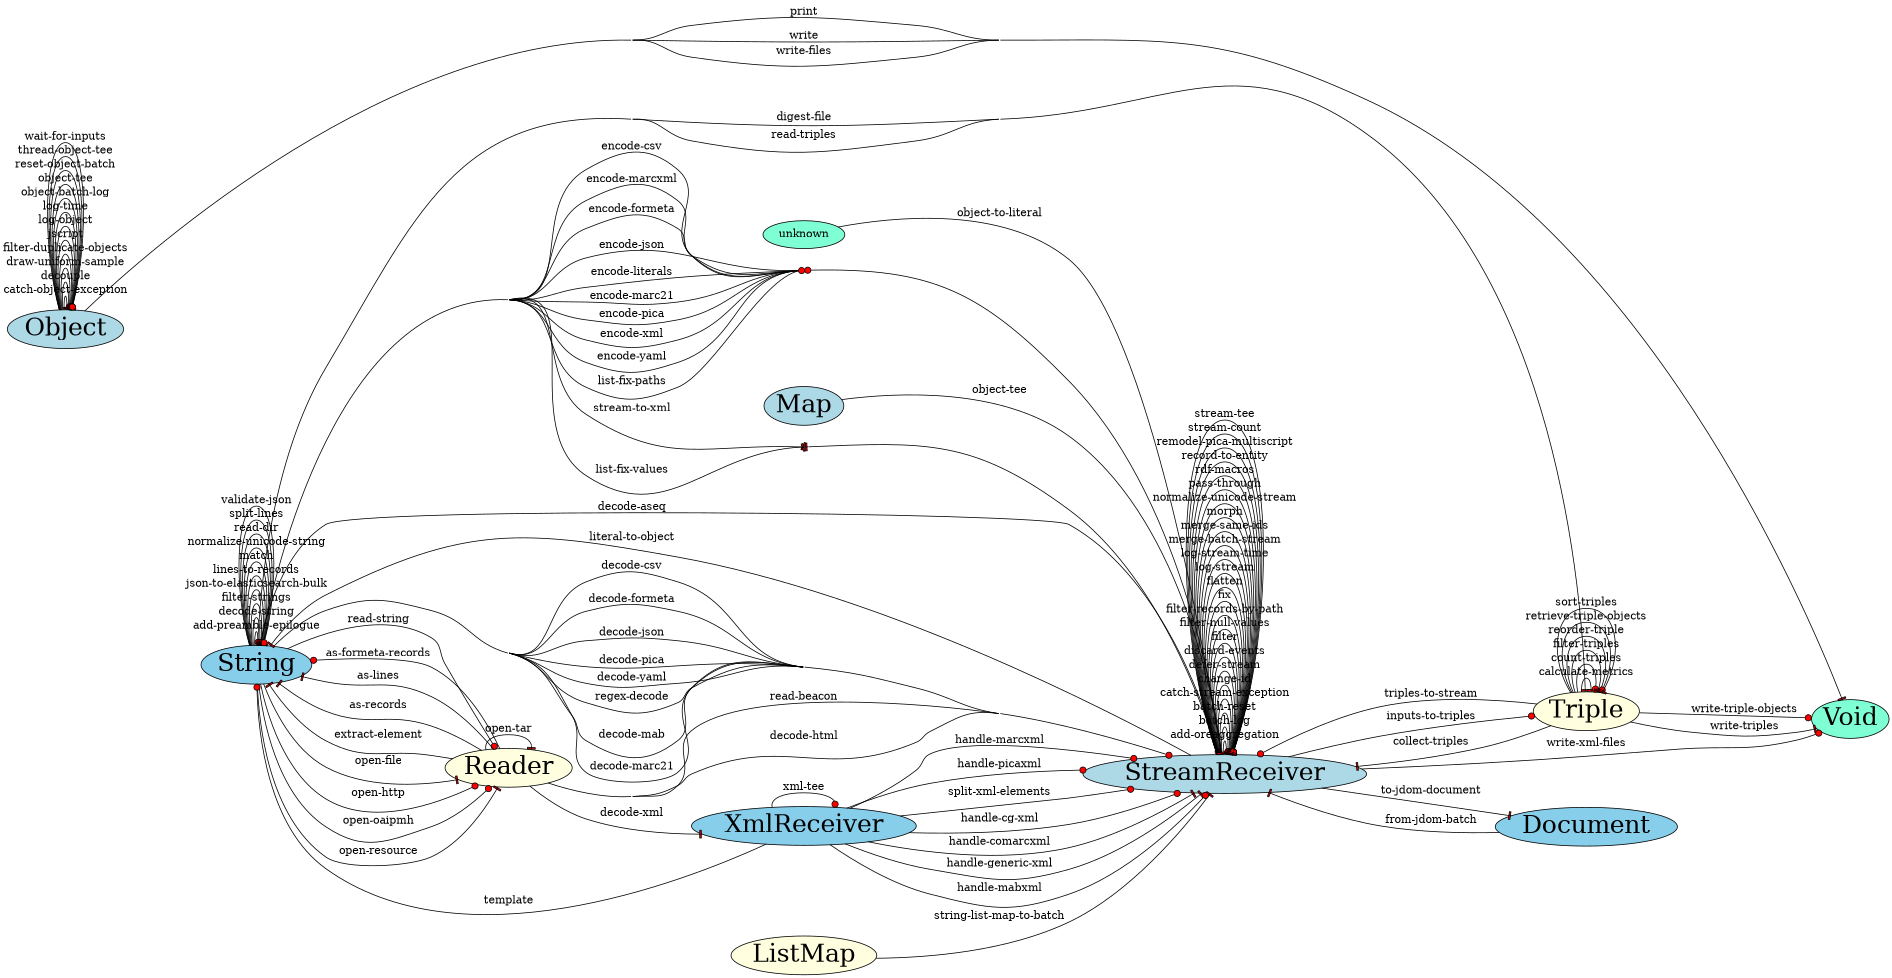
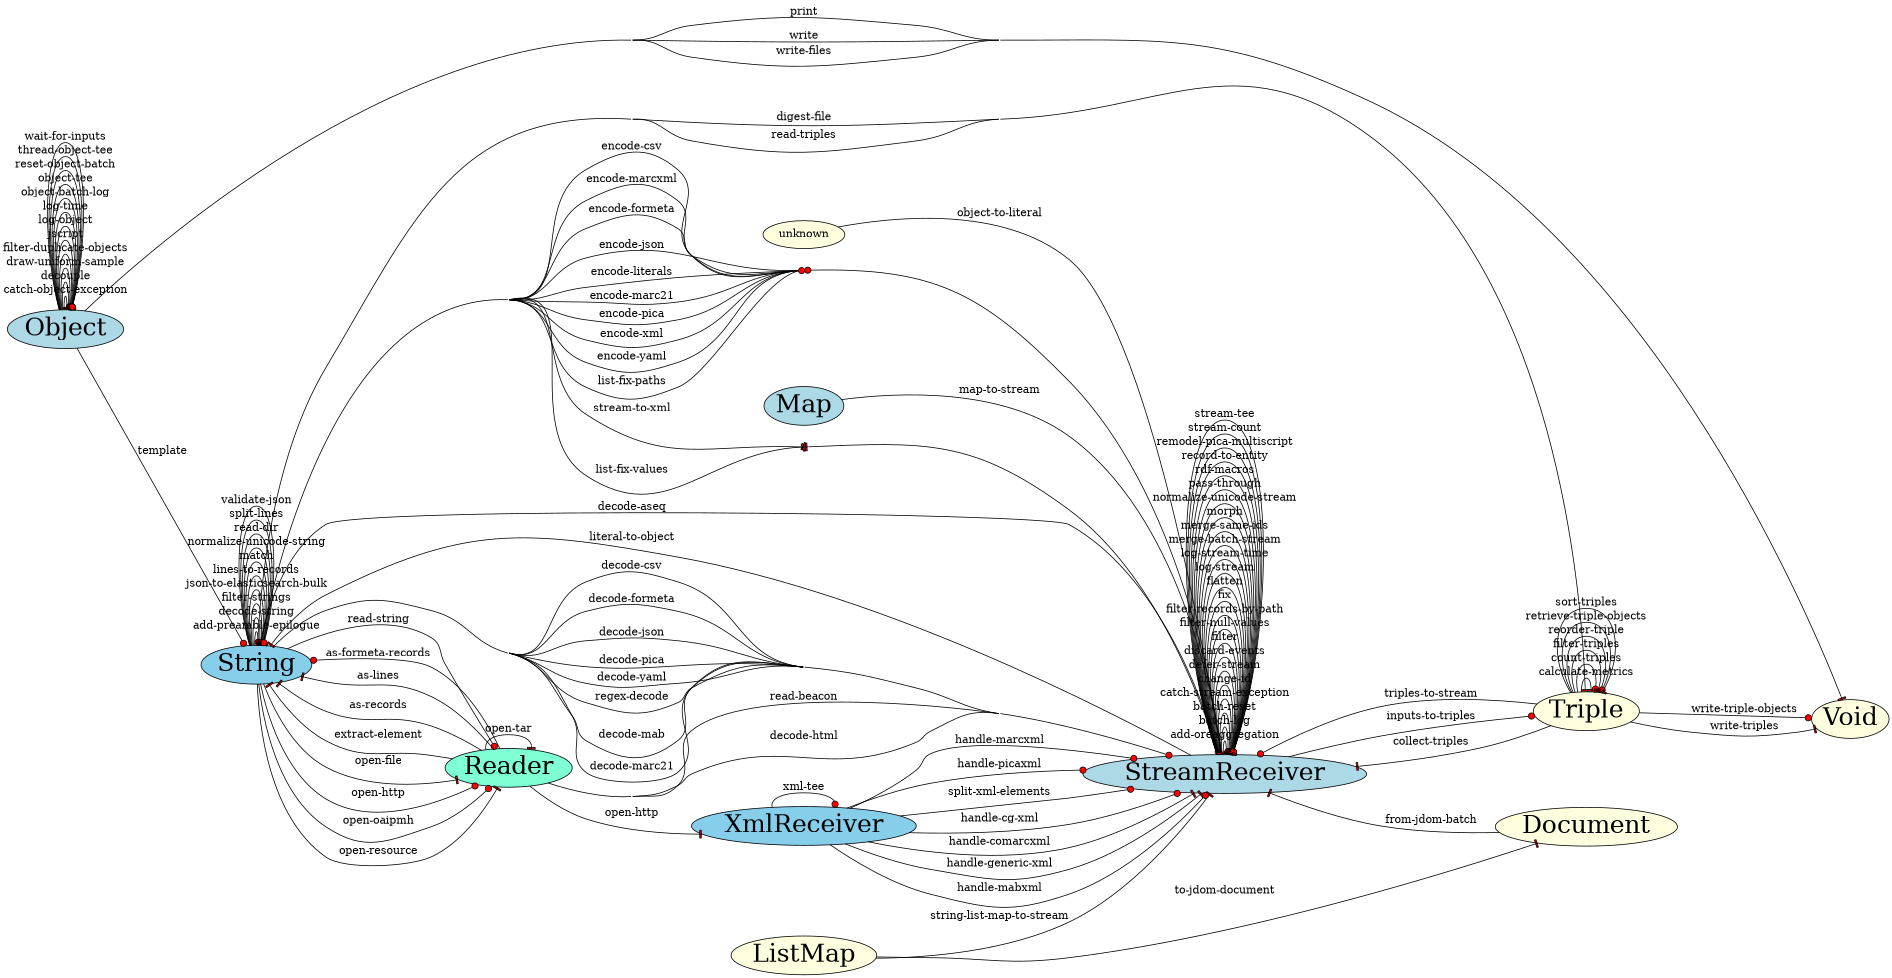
(804, 235) -> (804, 235)
(1000, 390) -> (1000, 390)
(1850, 719) -> (1850, 719)
(1590, 756) -> none
(509, 768) -> (509, 768)
(1414, 802) -> (1210, 933)
(632, 813) -> (632, 813)
(1586, 827) -> (1586, 827)
(448, 912) -> (159, 494)
(1000, 916) -> (1000, 916)
